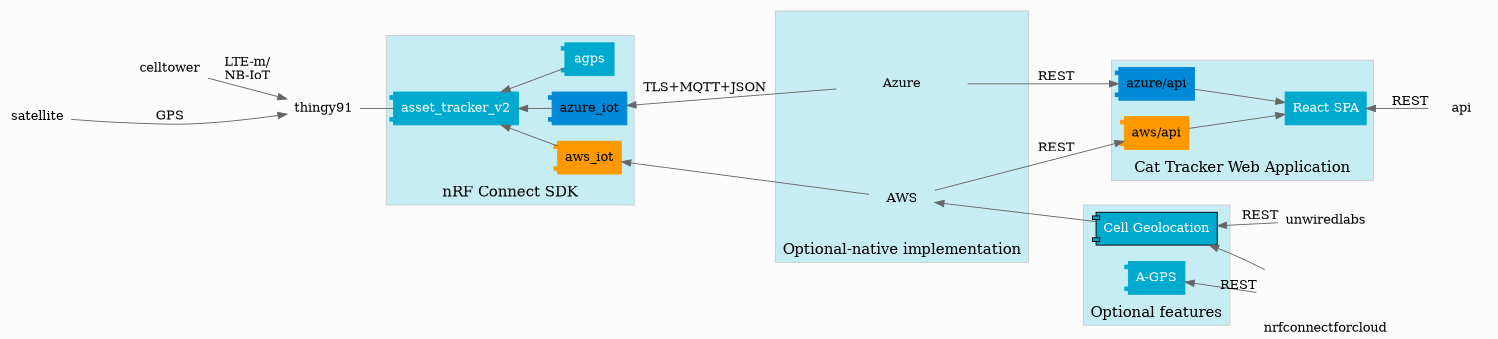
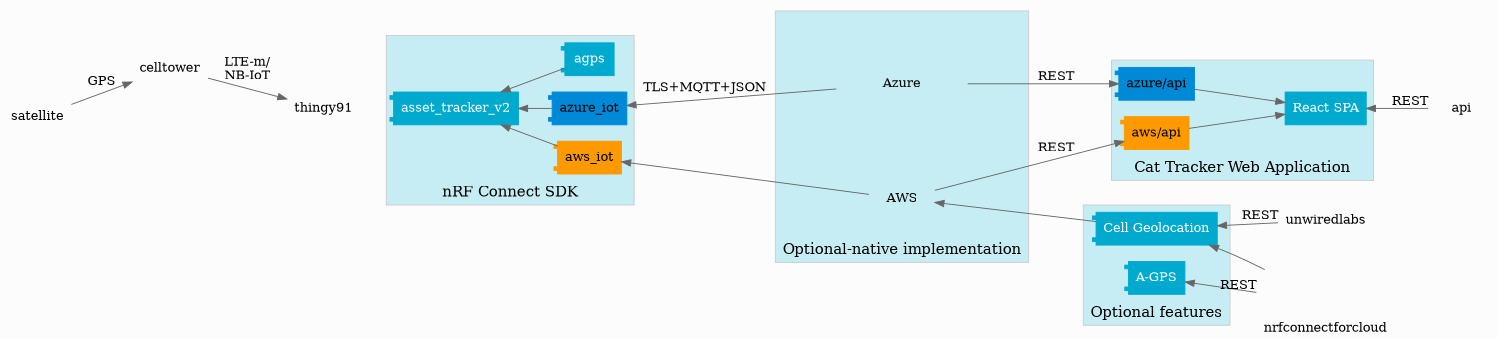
(377, 108) -> none
(175, 124) -> (97, 95)
(1157, 229) -> (1157, 229)
